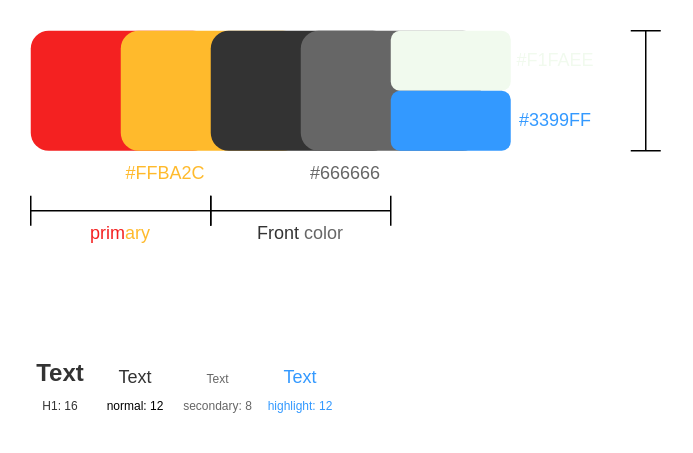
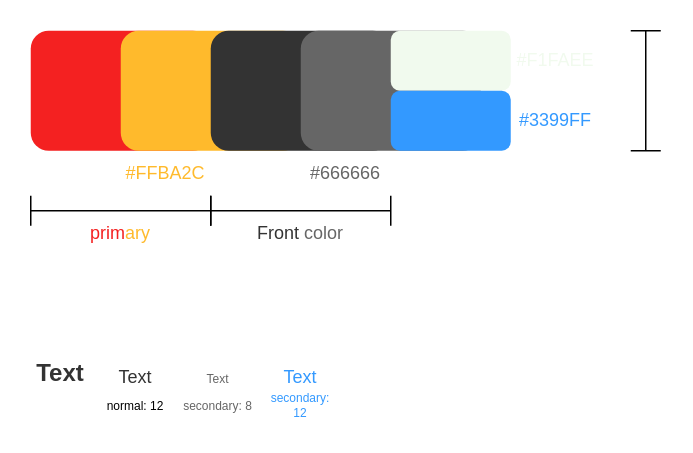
(61, 406) -> none
(301, 406) -> (301, 406)
